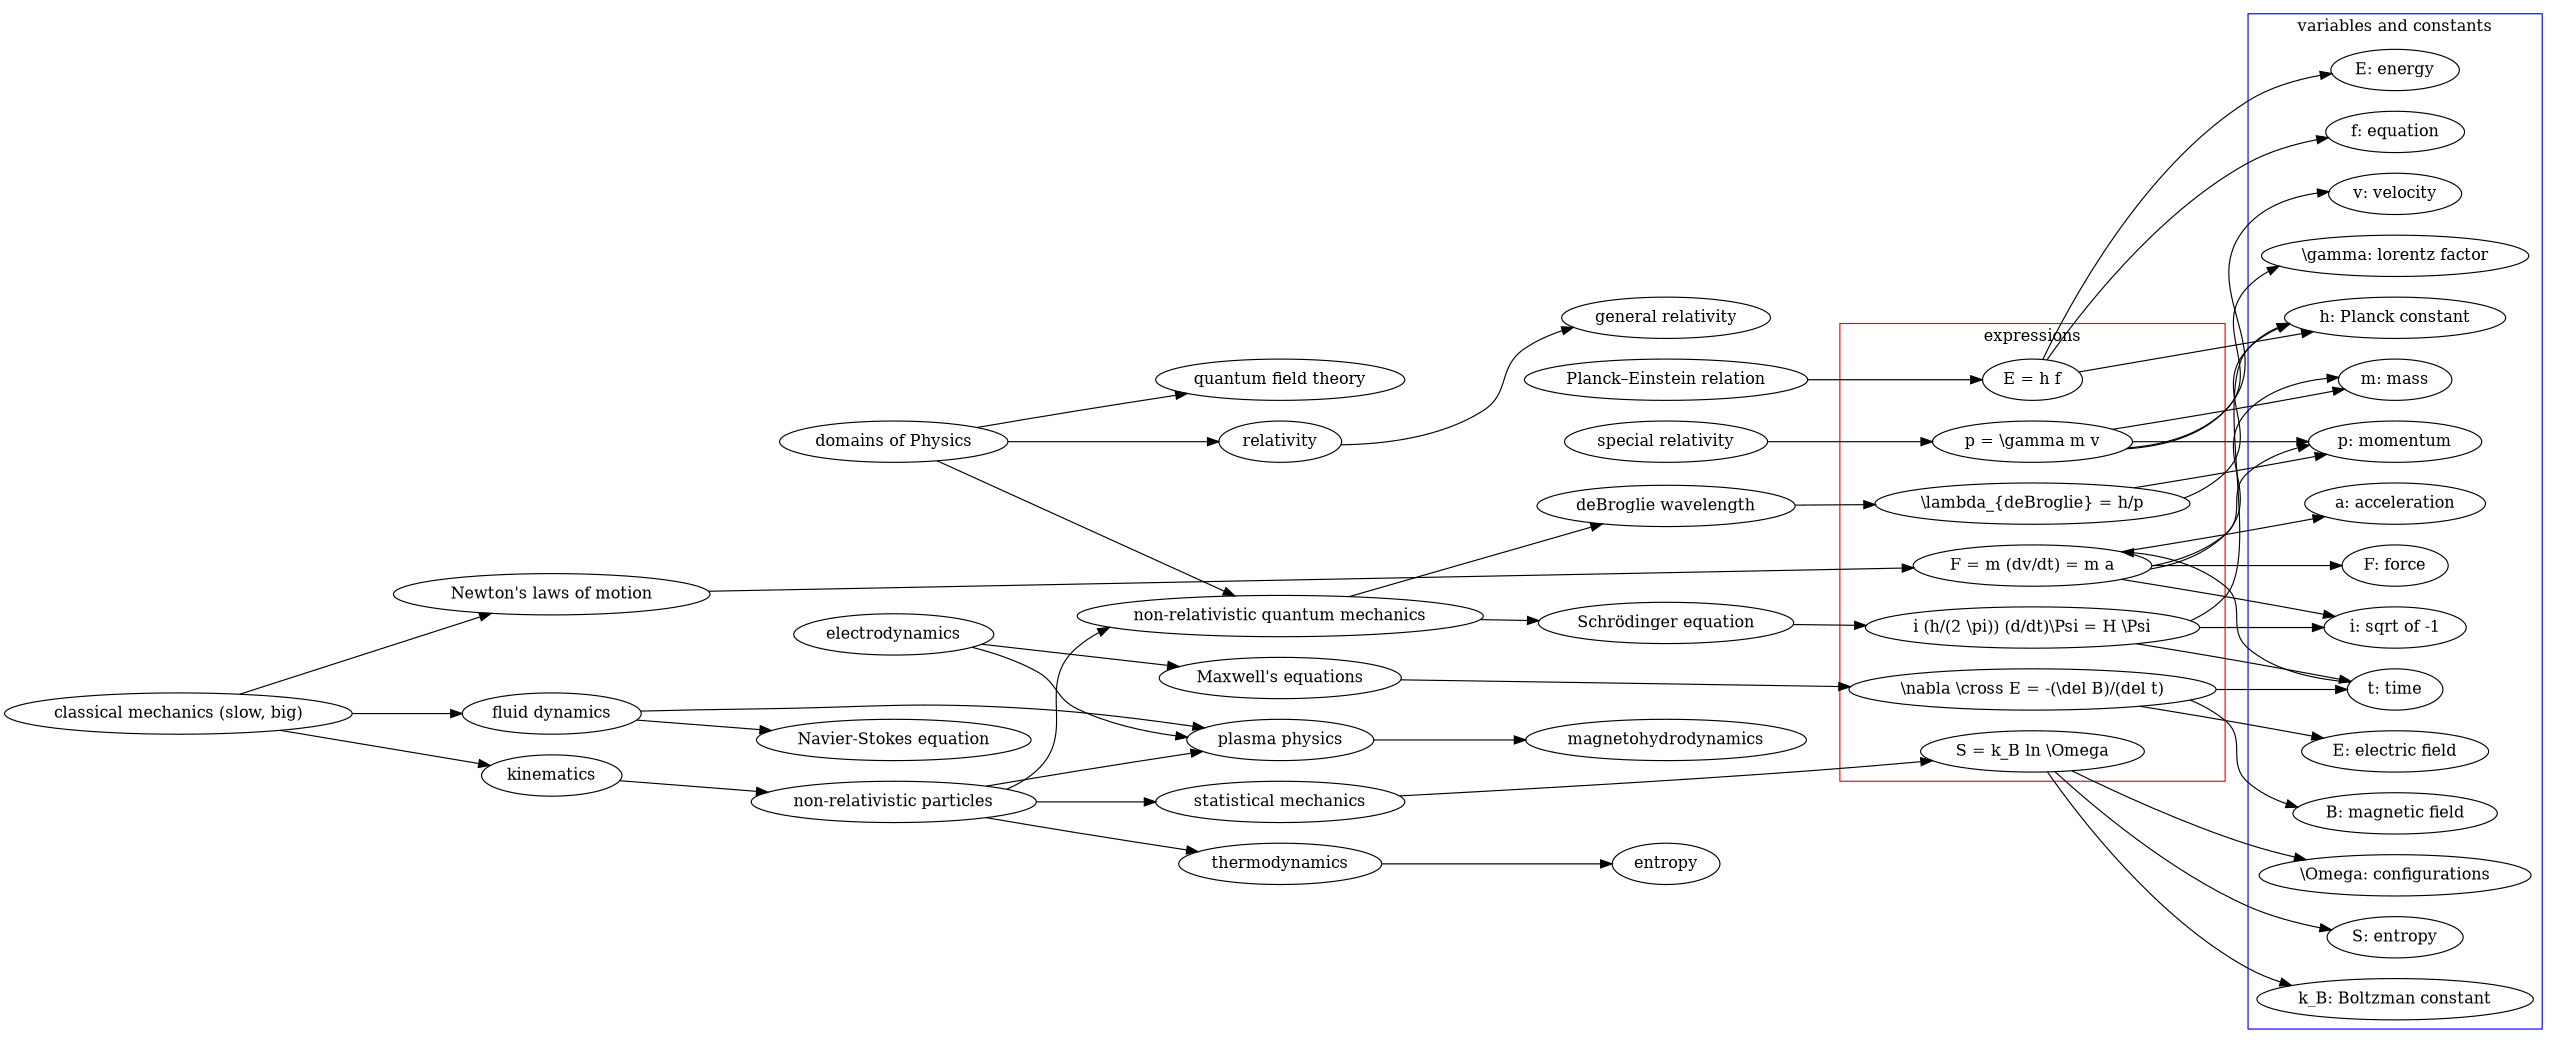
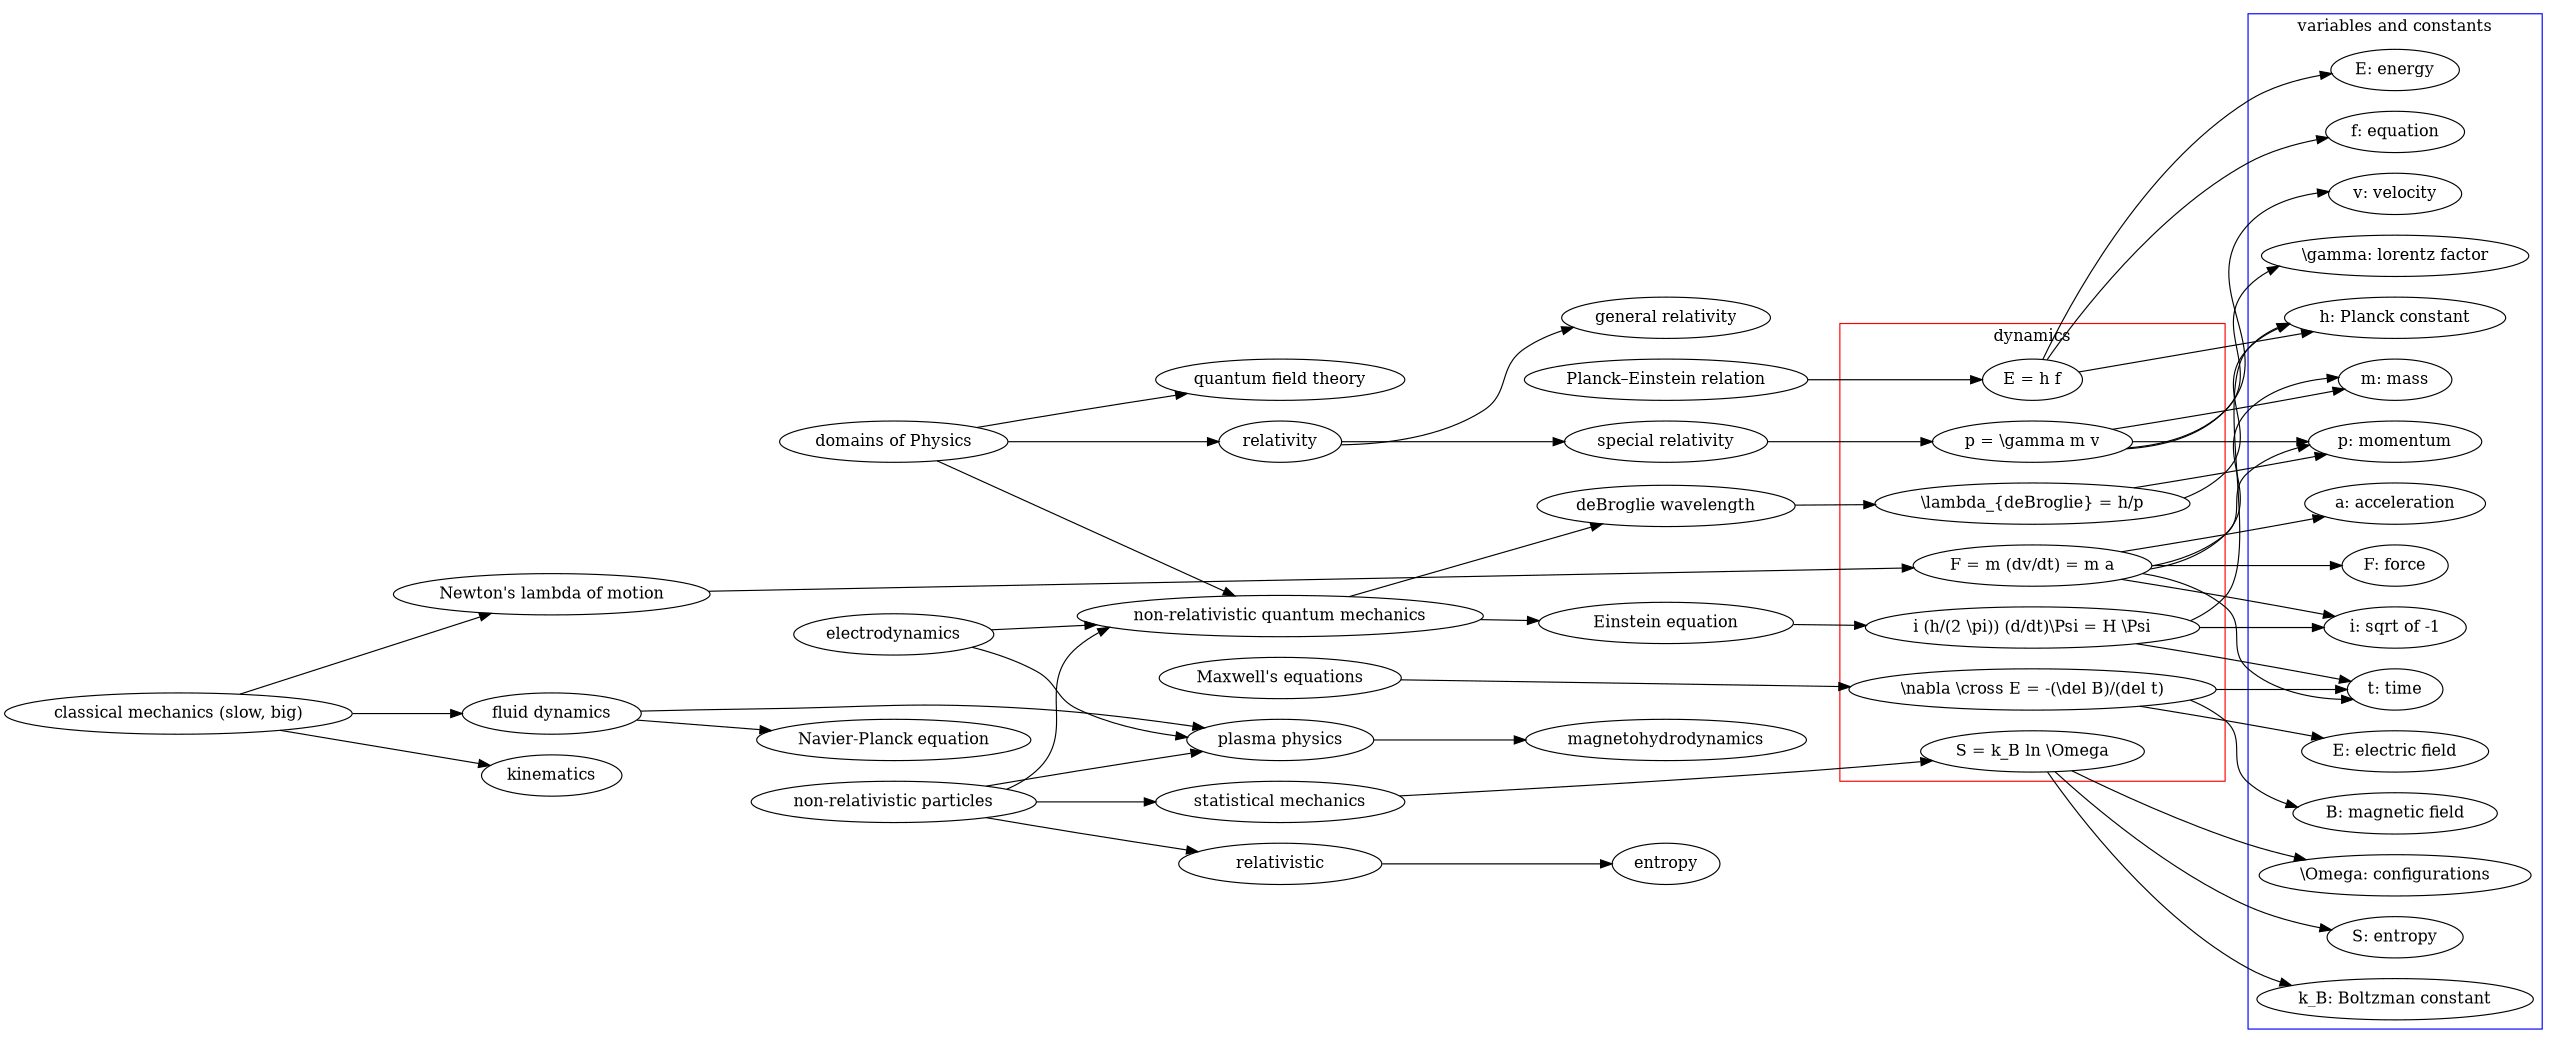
(2033, 337) -> (2033, 337)
none -> (1447, 442)
(552, 594) -> (552, 594)
(2237, 615) -> (2237, 643)
(1666, 623) -> (1666, 623)
(1084, 656) -> (1038, 628)
(894, 740) -> (894, 740)
(688, 786) -> none
(1280, 864) -> (1280, 864)
